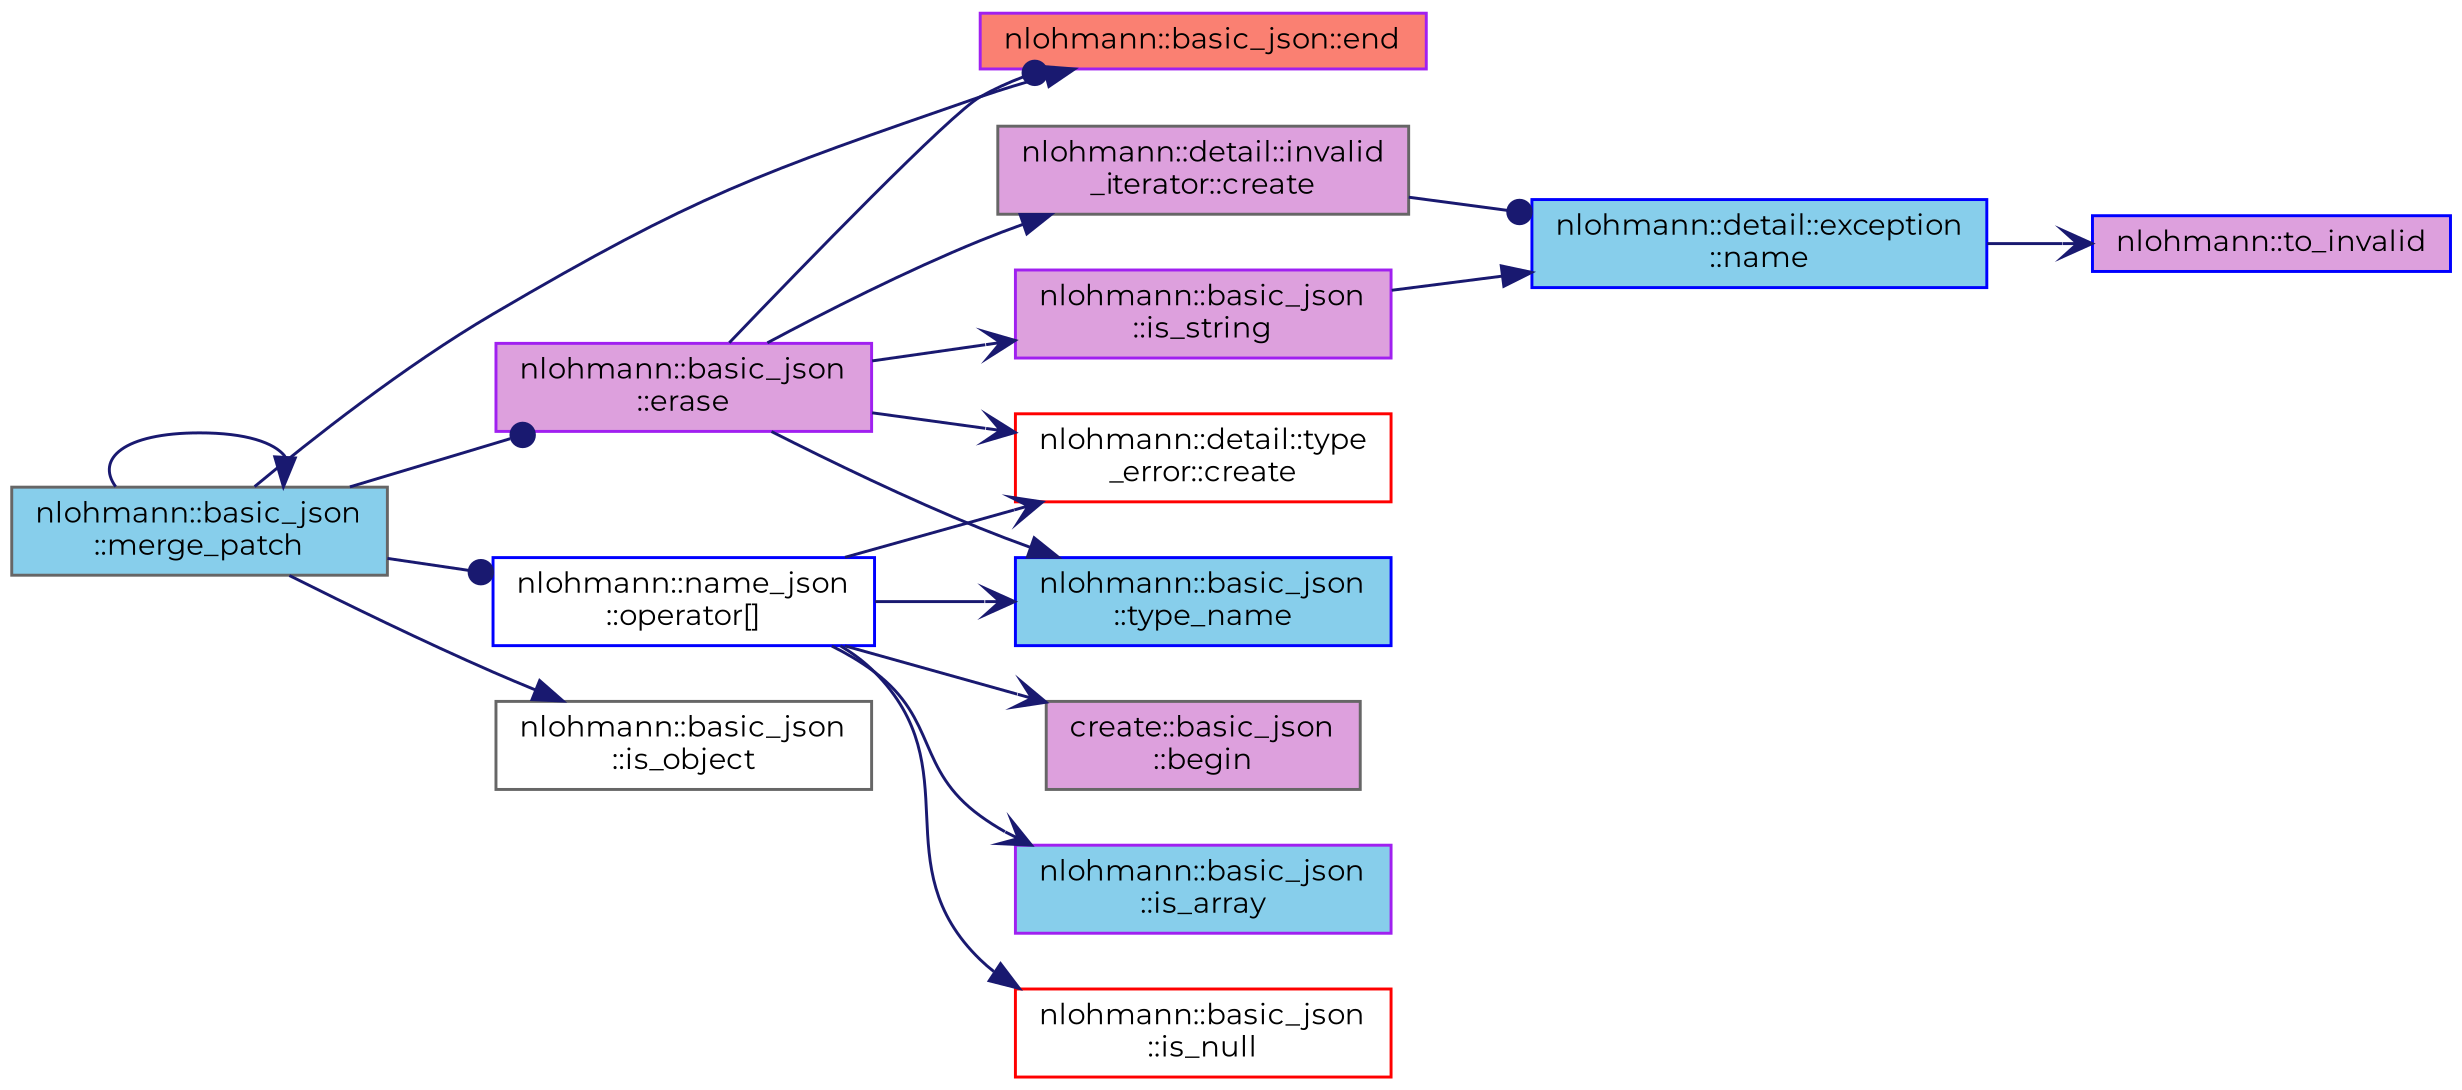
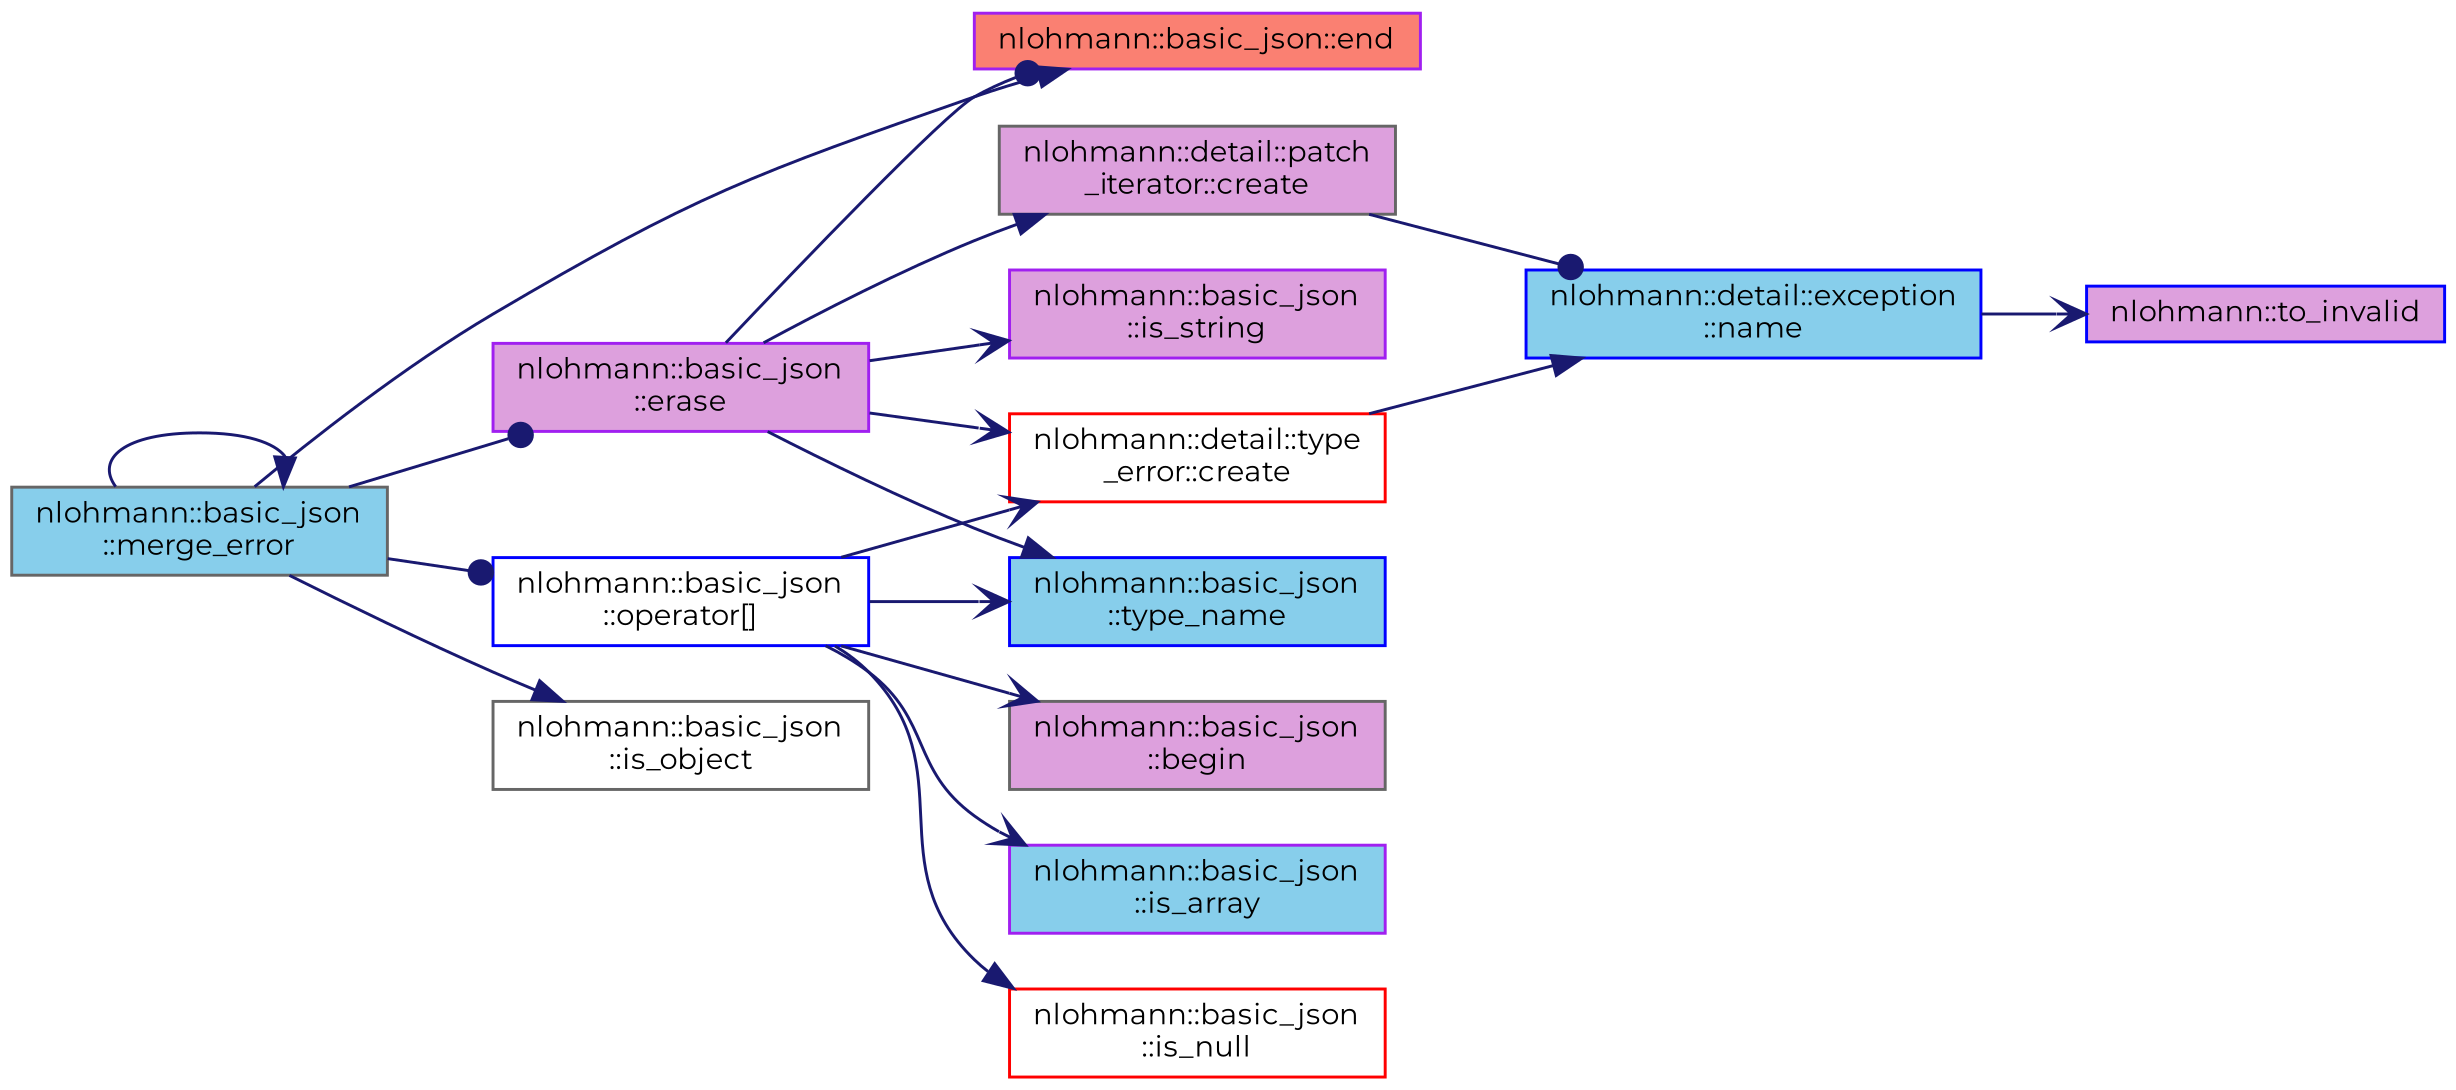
(1203, 170) -> (1197, 170)
(1447, 283) -> (1461, 390)
(200, 531) -> (200, 531)
(684, 602) -> (681, 602)
(1203, 745) -> (1197, 745)
